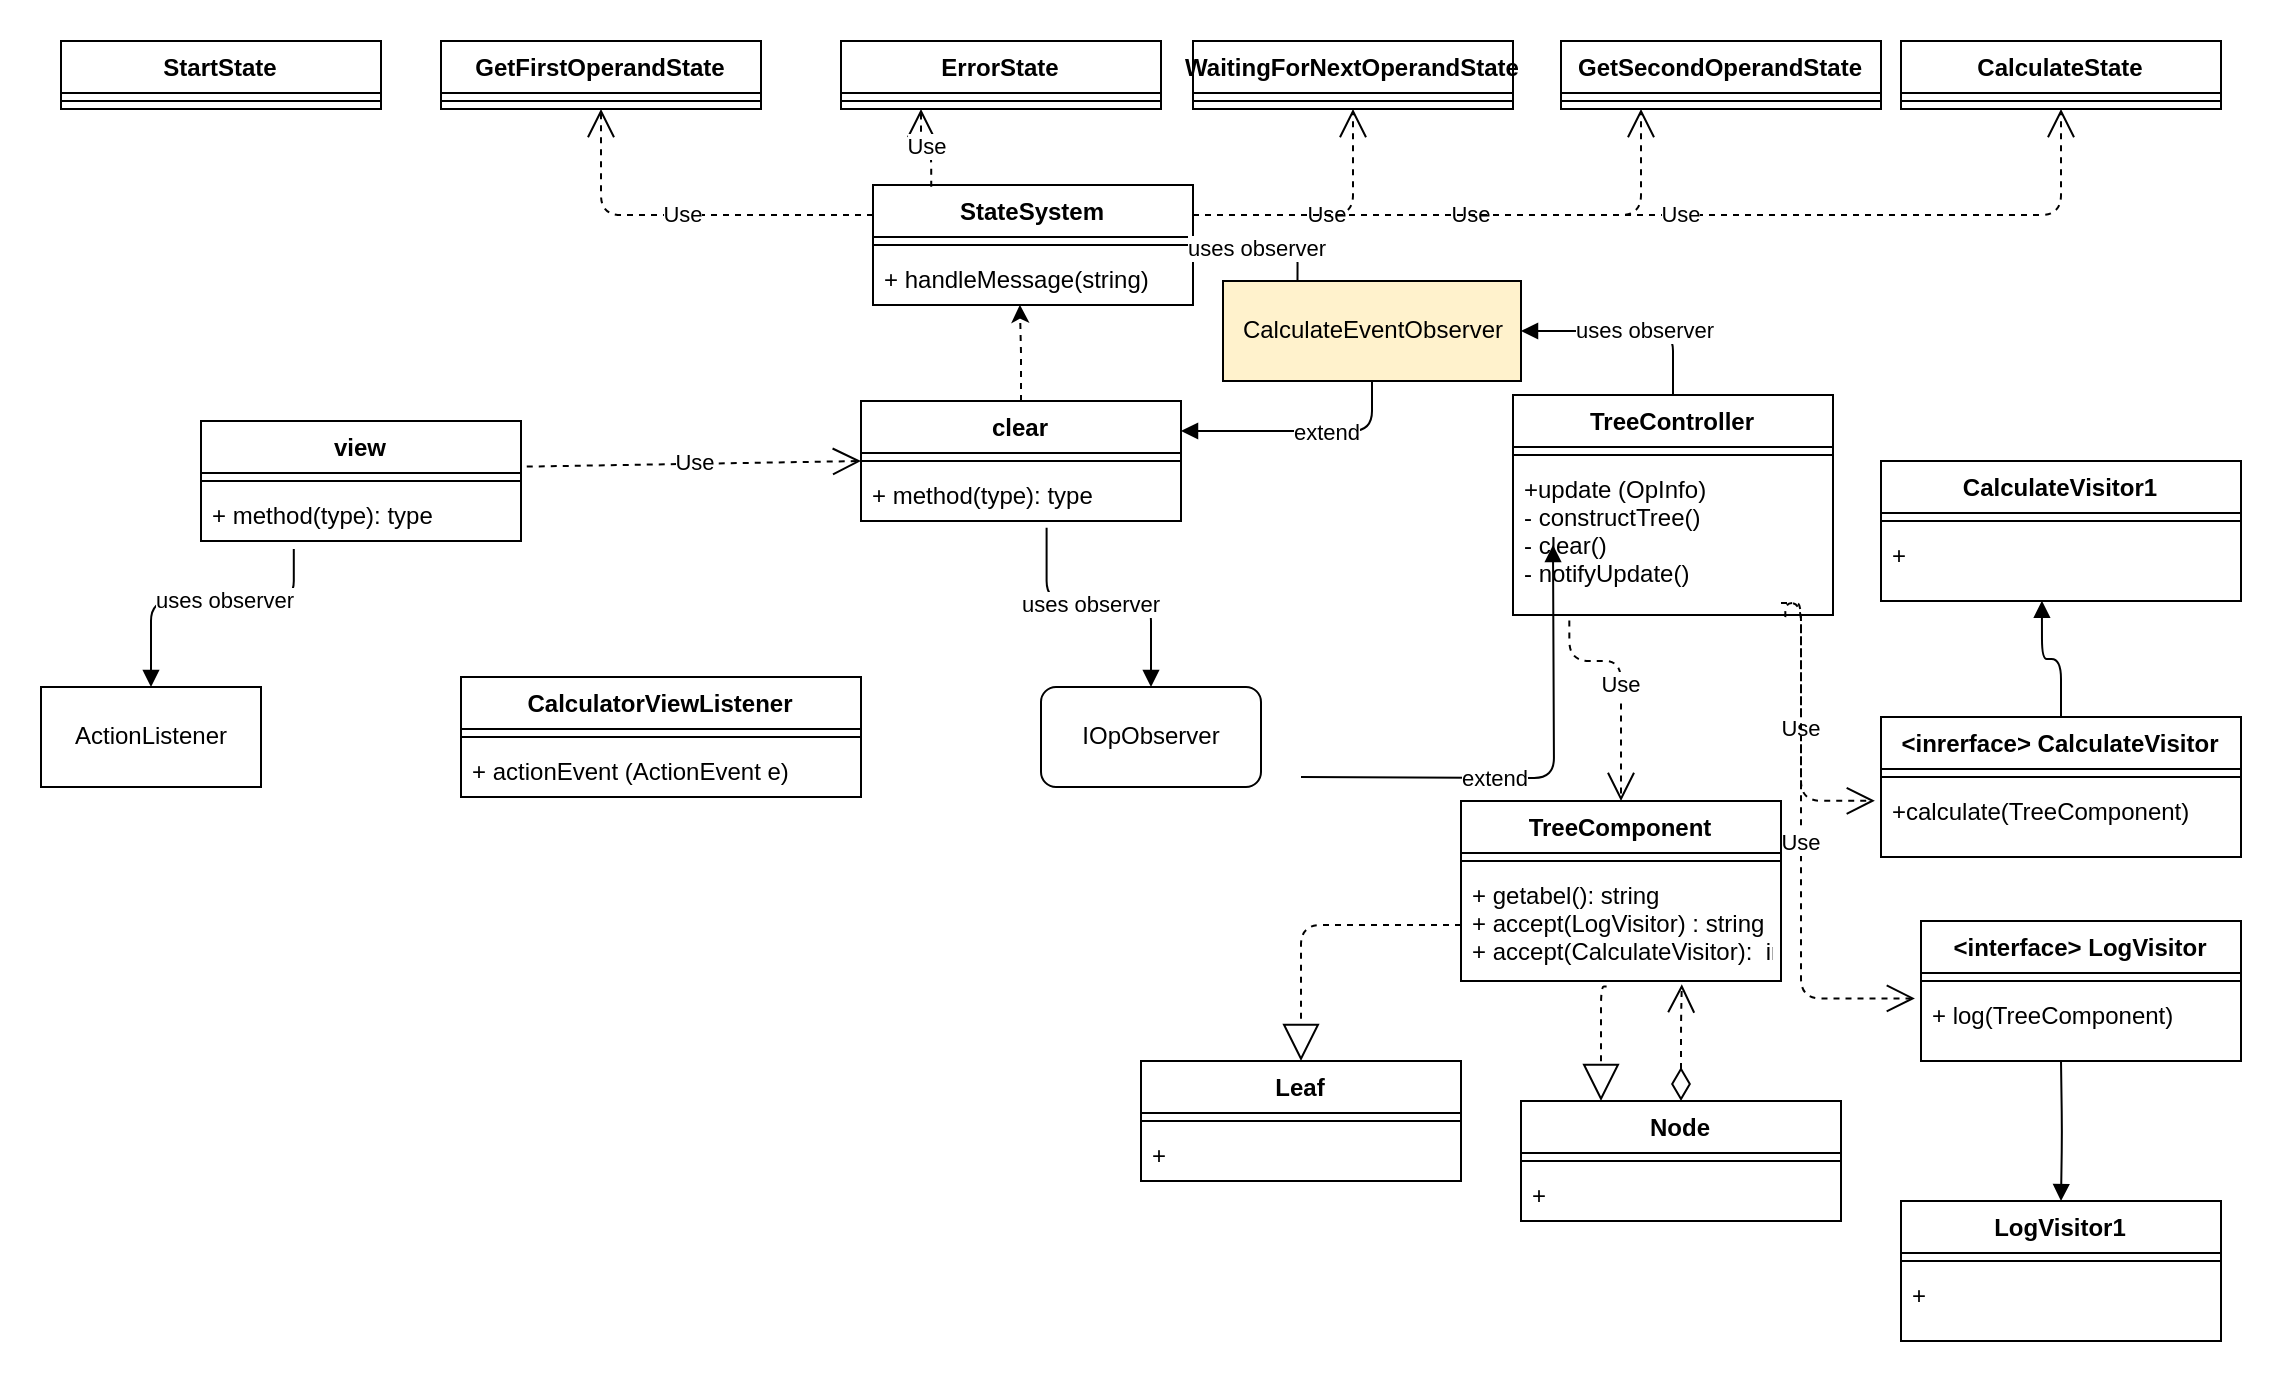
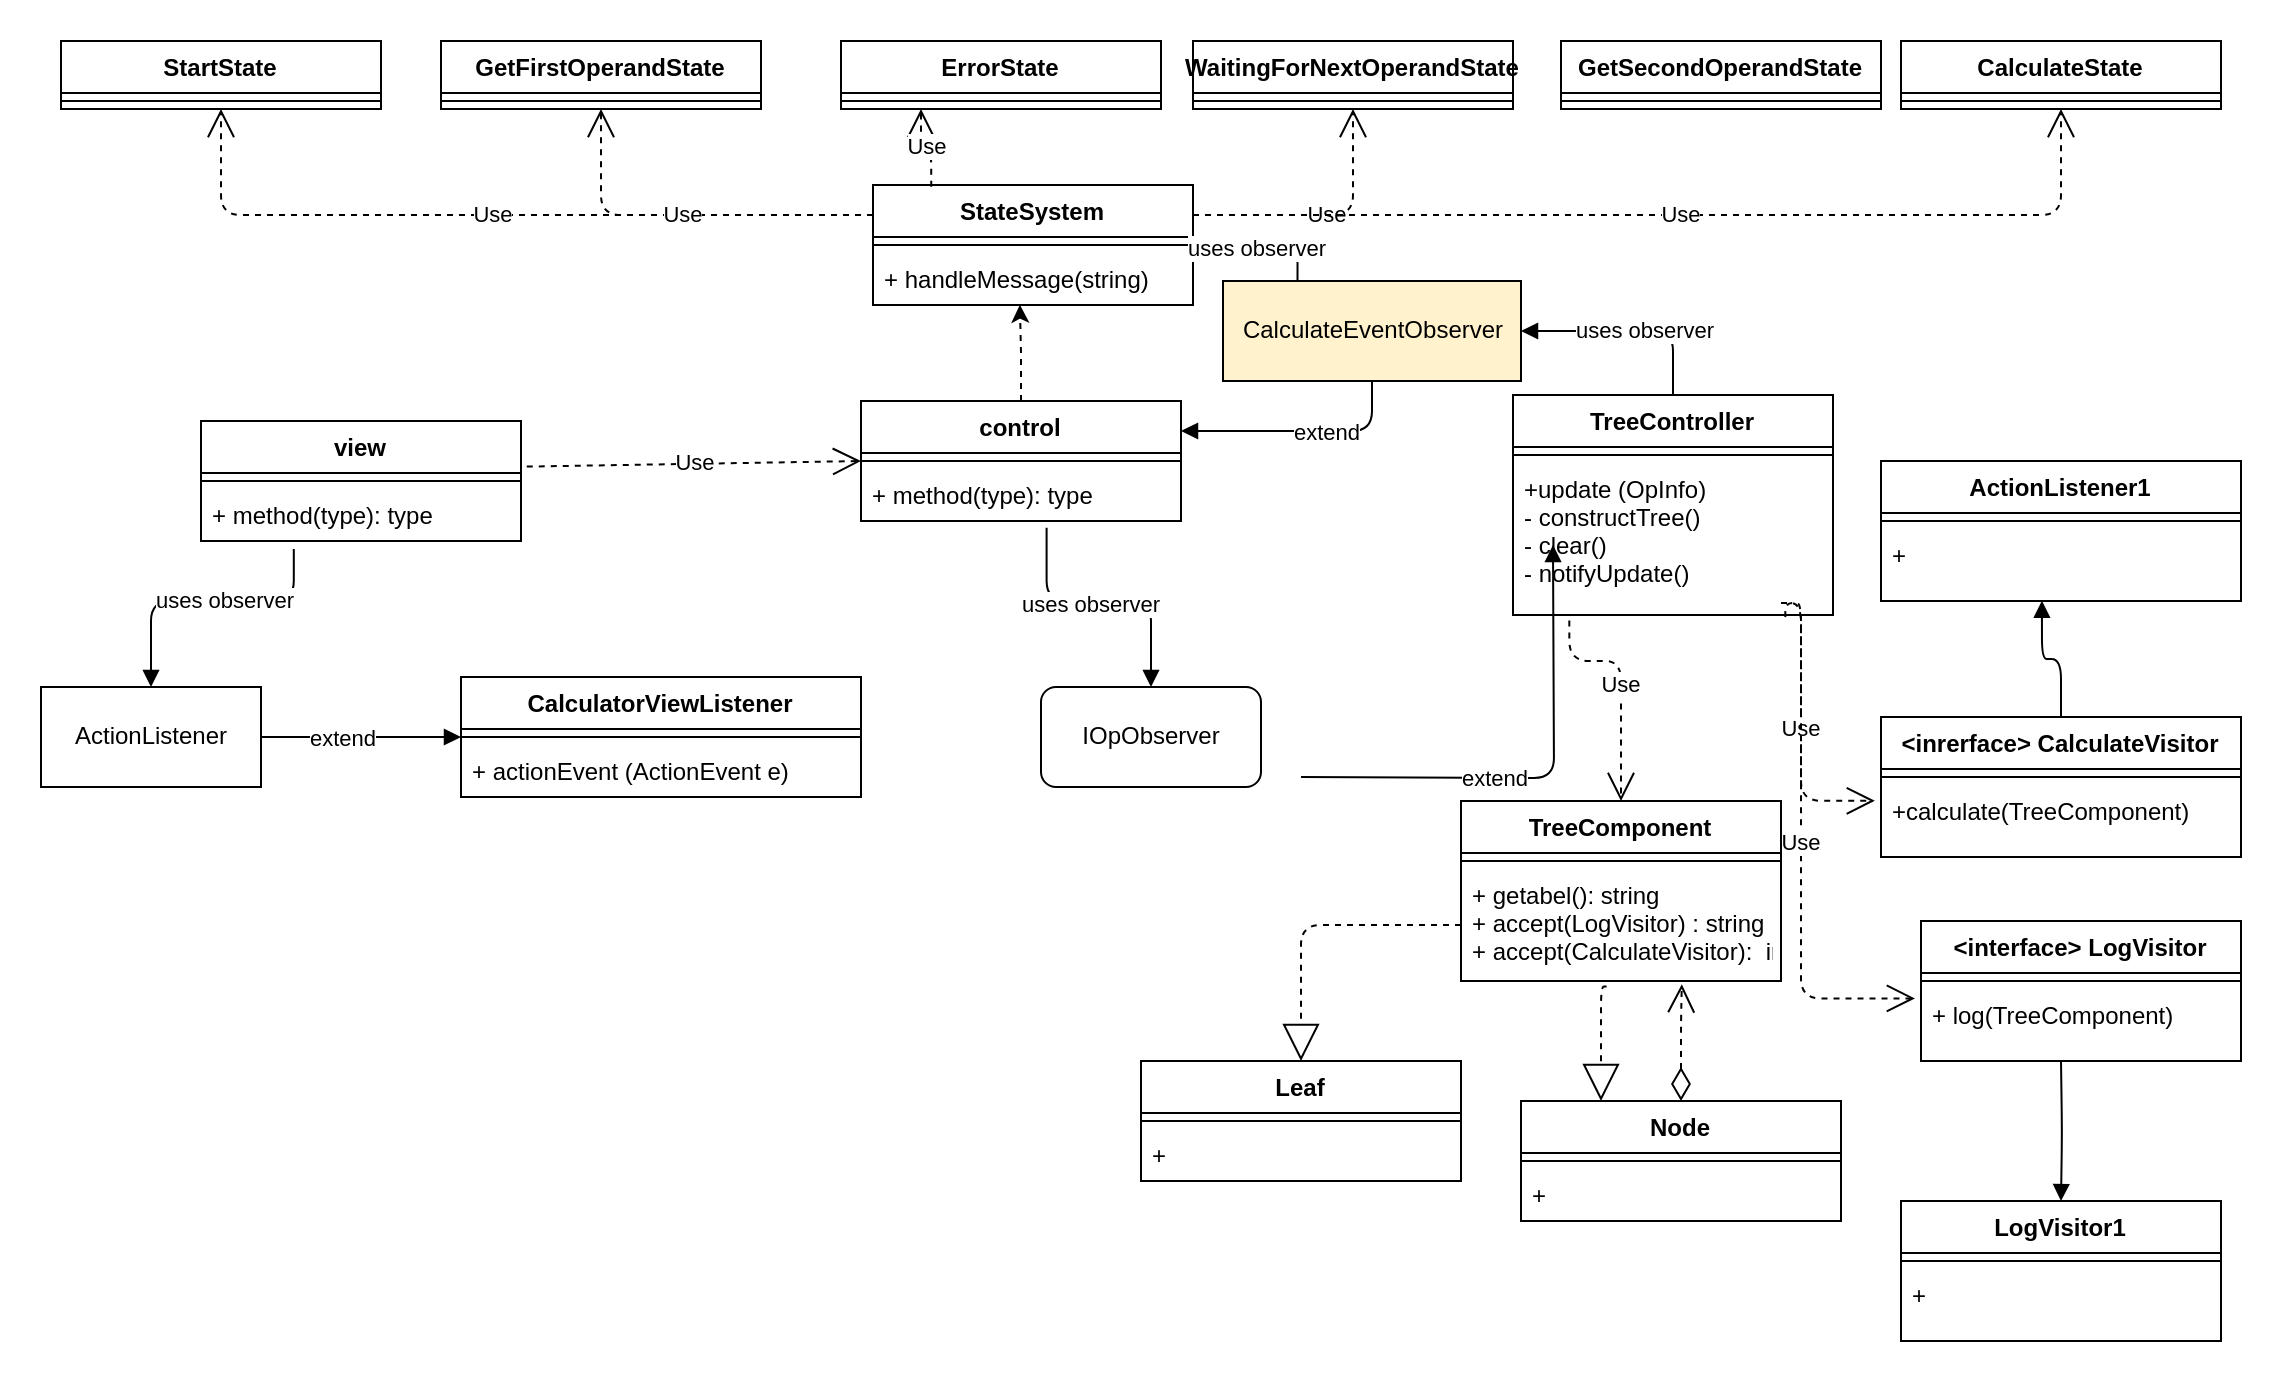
(1641, 163) -> none
none -> (370, 215)
(1020, 428) -> (1020, 428)
(2060, 488) -> (2060, 488)
none -> (352, 737)
